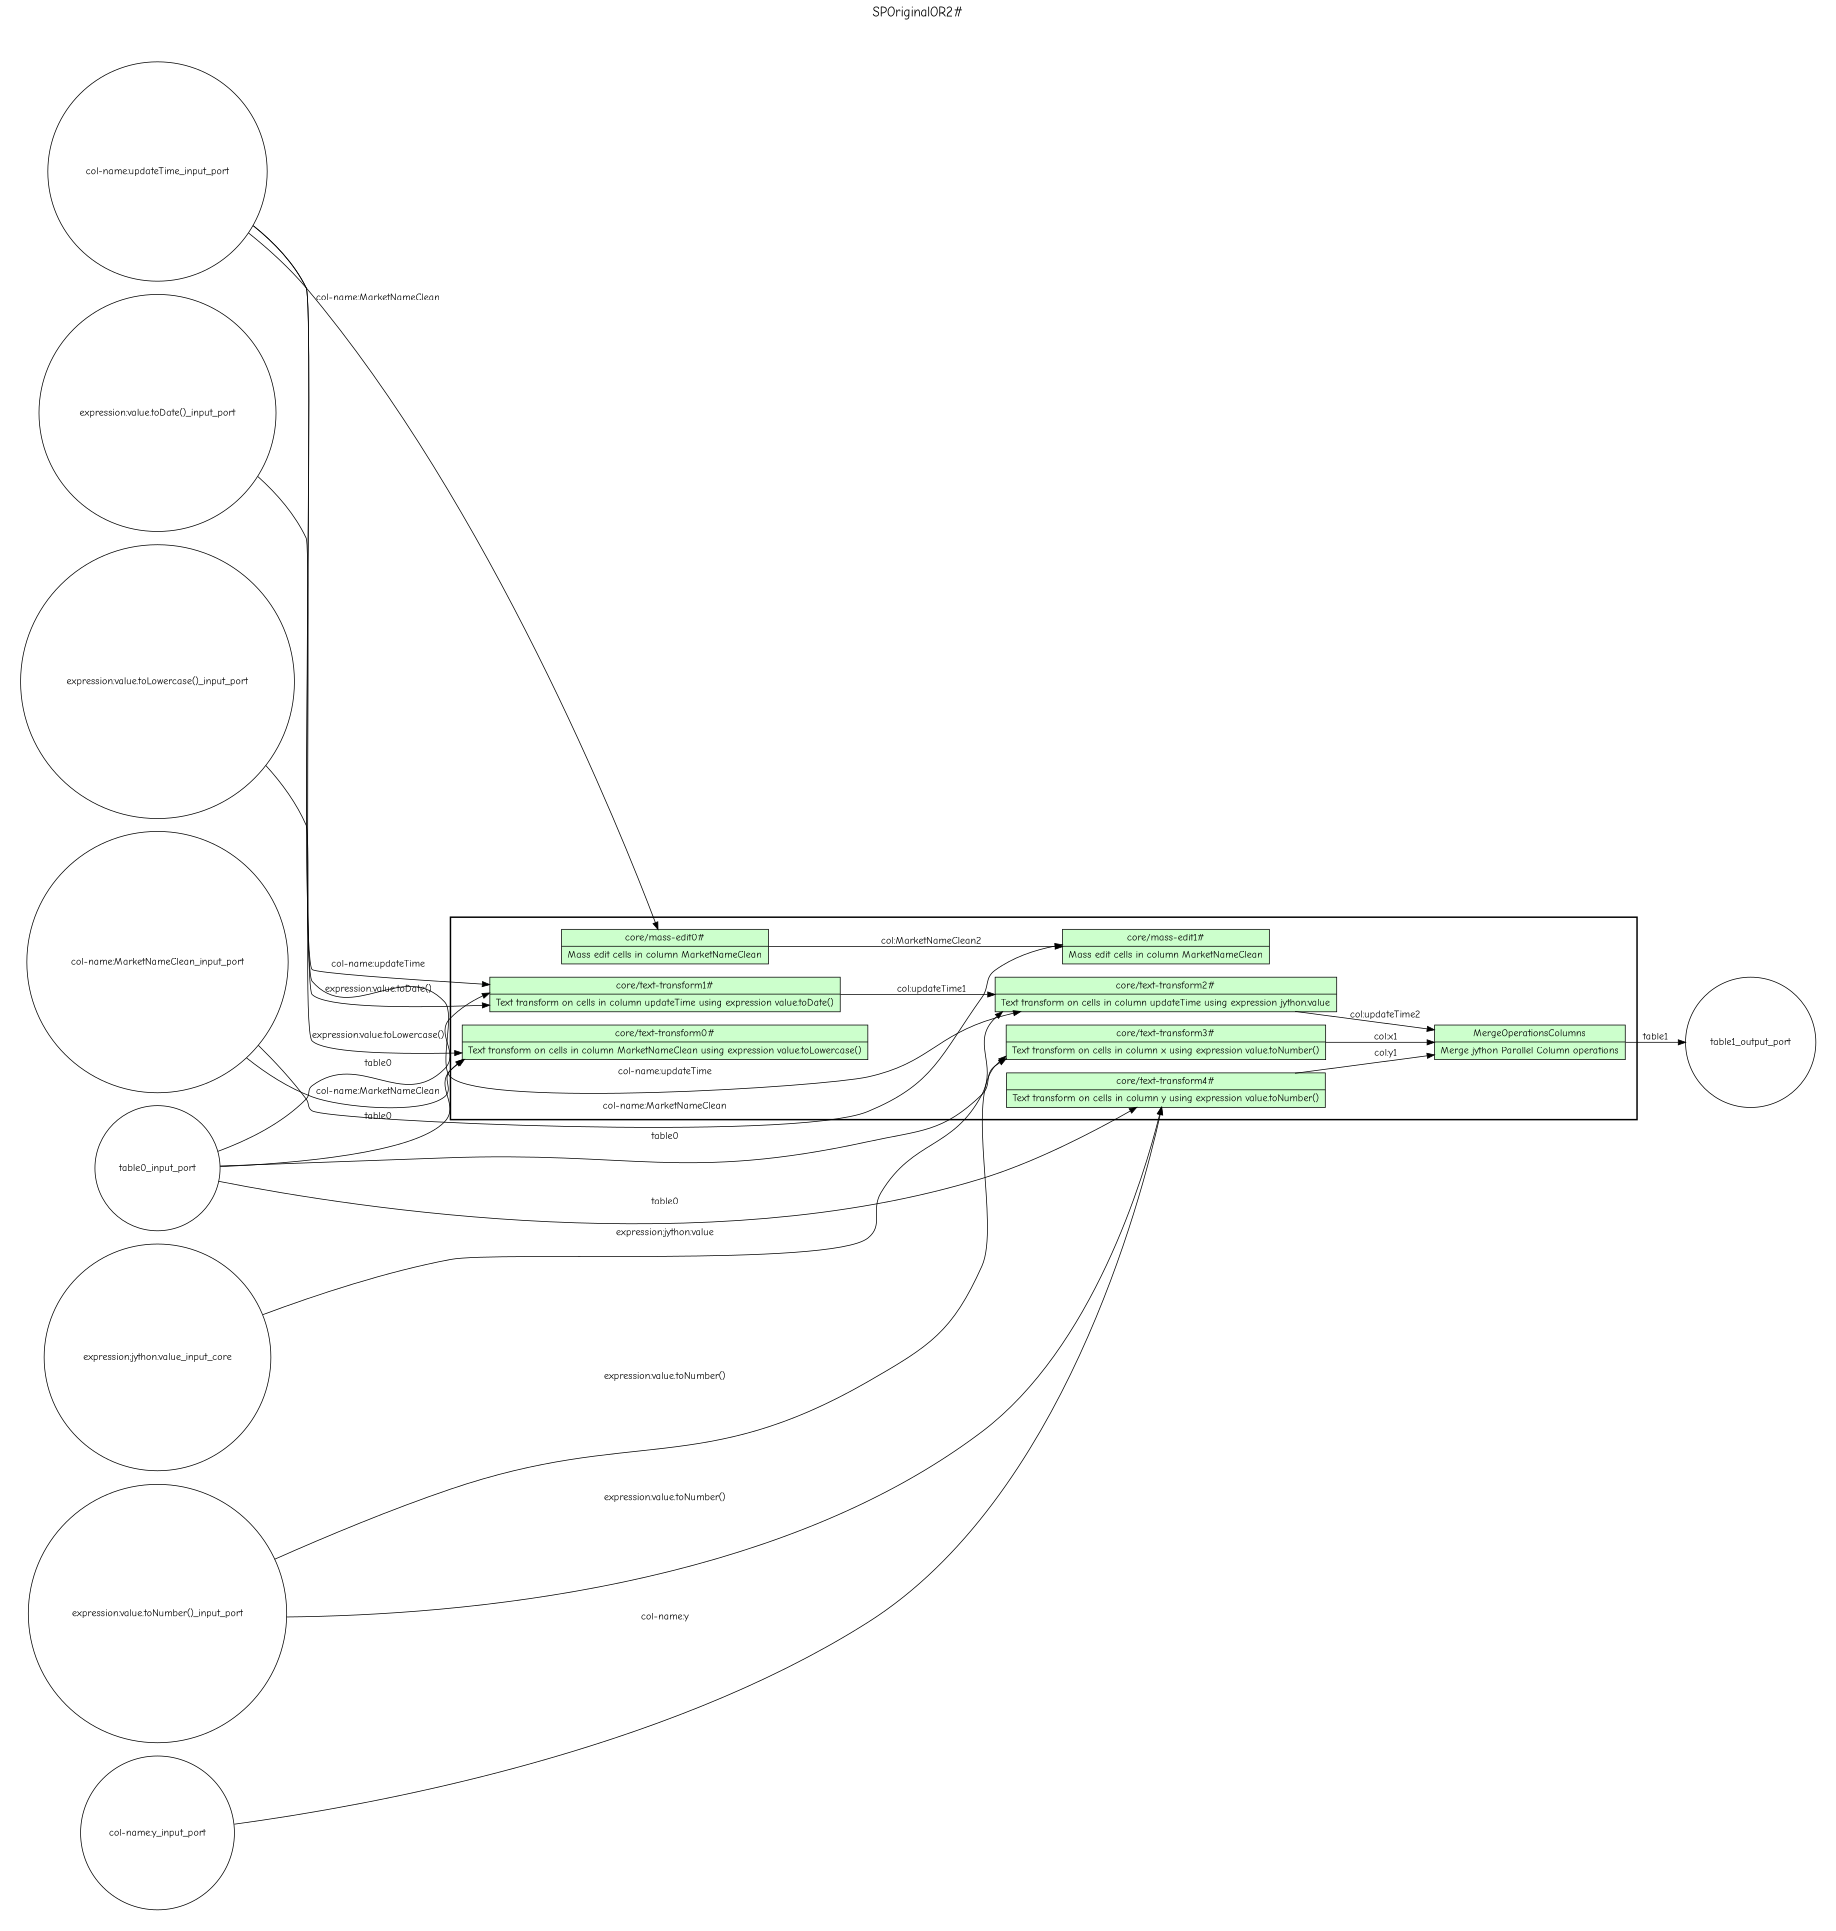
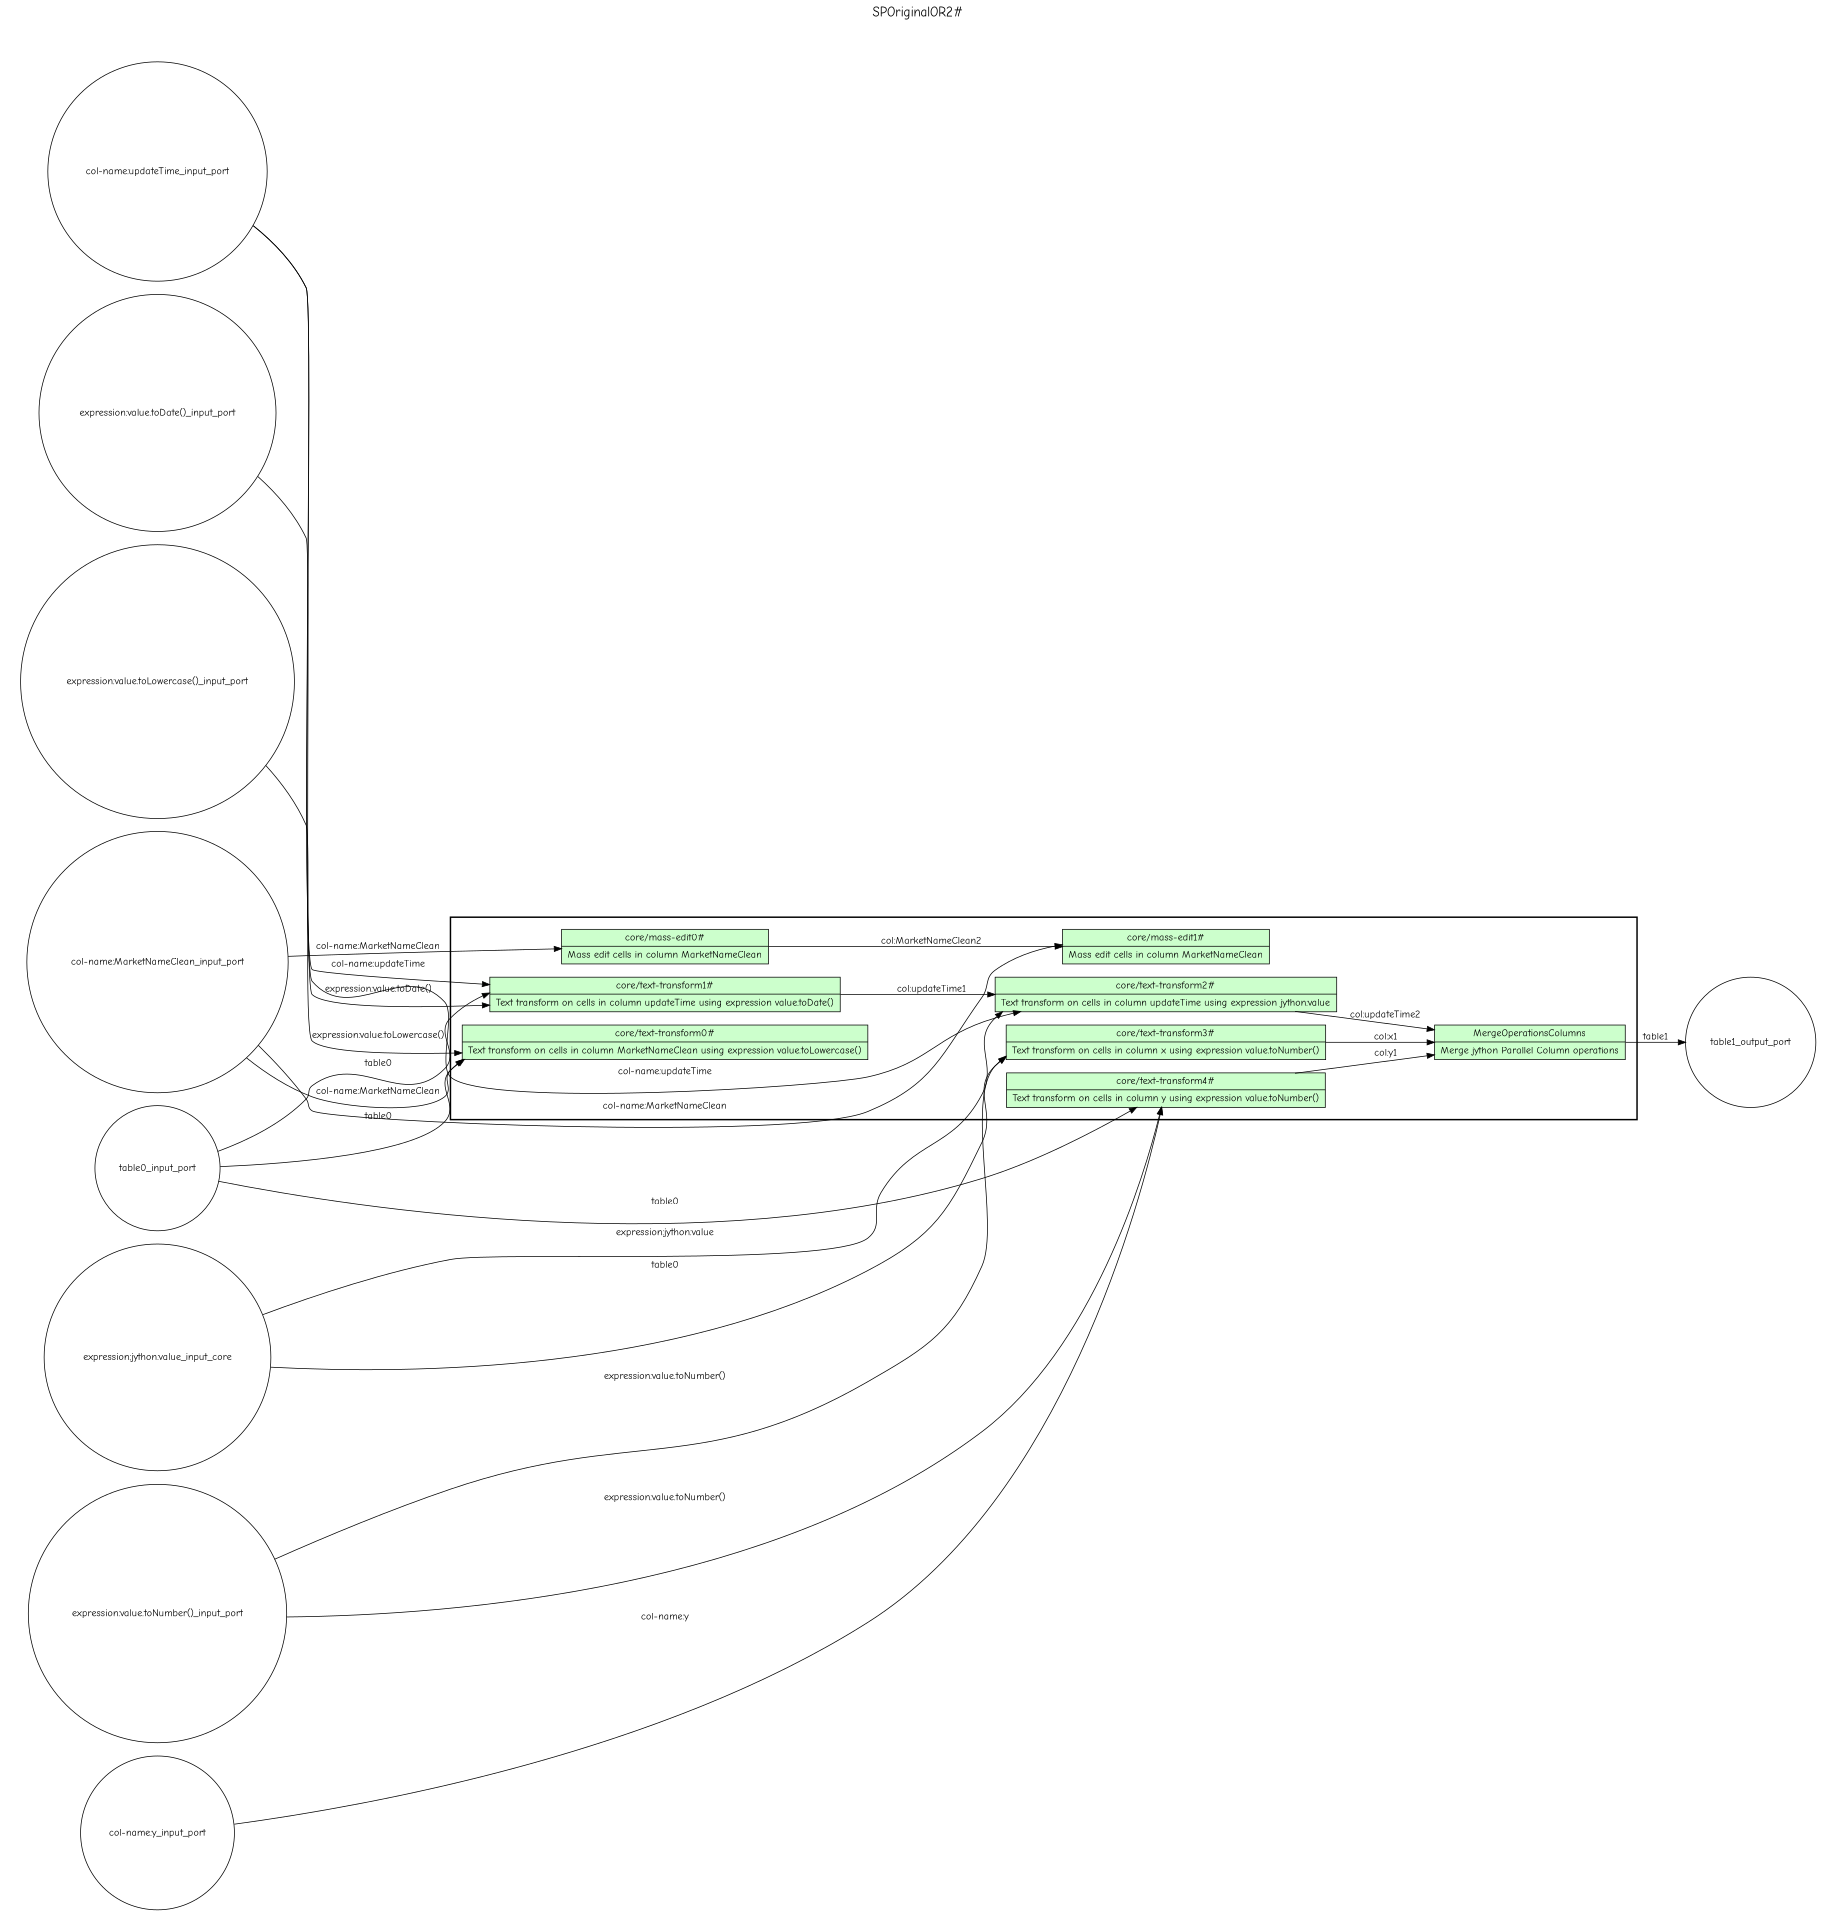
(486, 557) -> (421, 952)
(627, 1161) -> (705, 1331)
